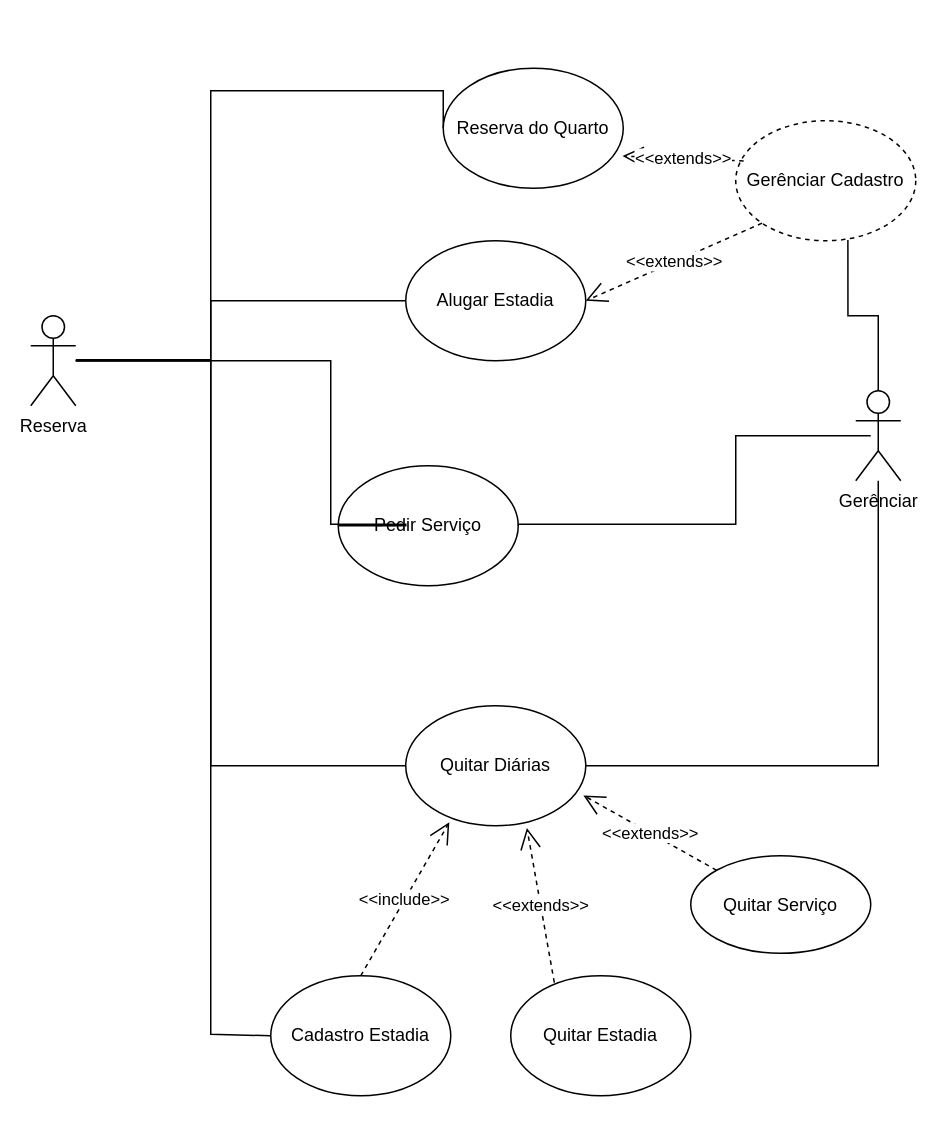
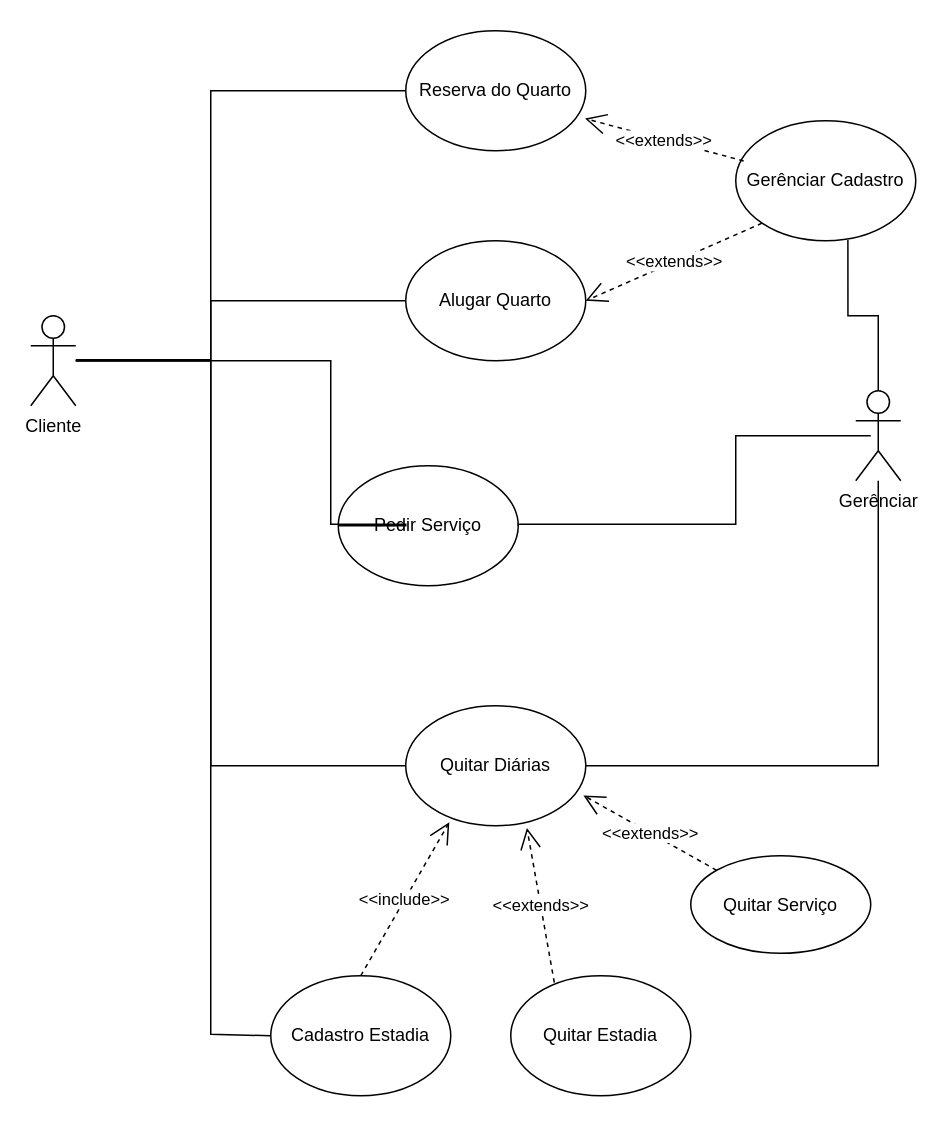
(533, 128) -> (496, 91)
(826, 181) -> (826, 181)
(496, 301) -> (496, 301)
(54, 427) -> (54, 427)
